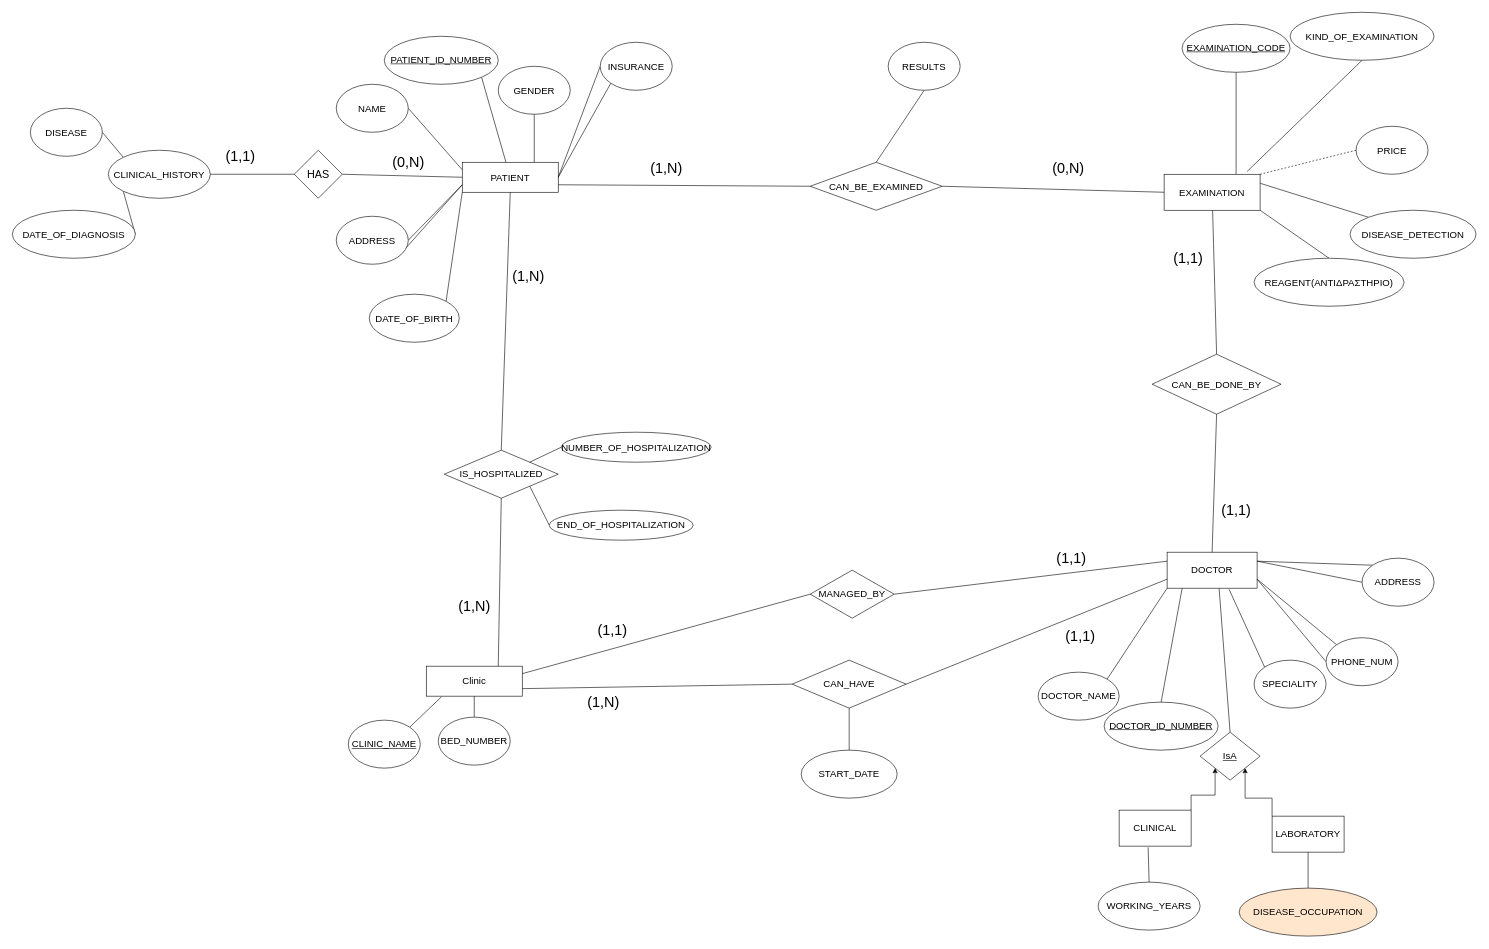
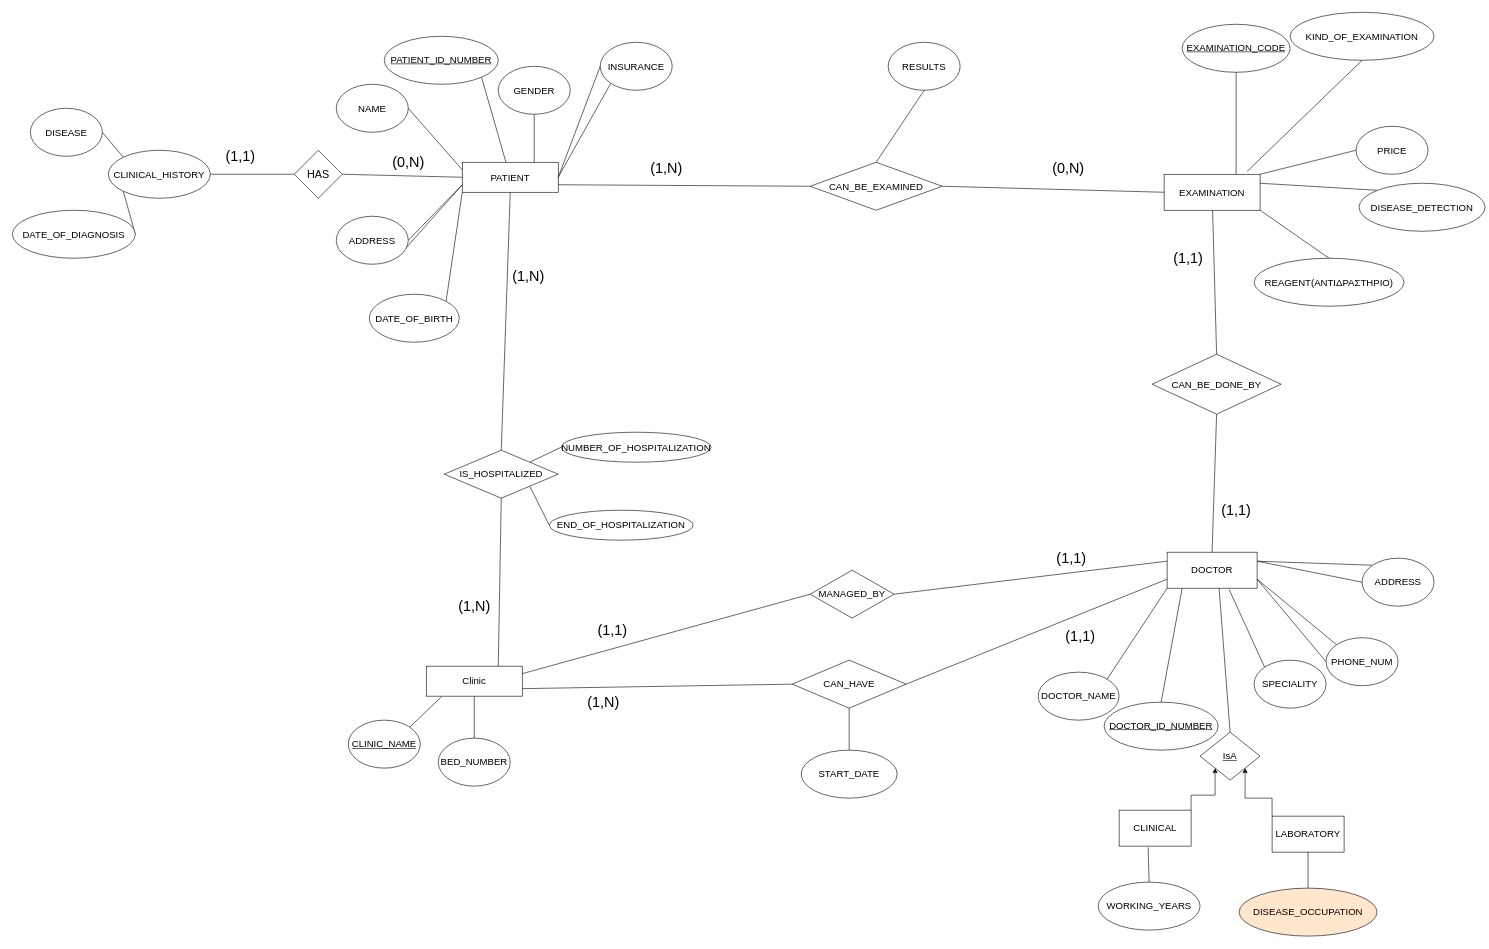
(1308, 162) -> (1308, 162)
(1413, 234) -> (1422, 207)
(474, 741) -> (474, 762)
